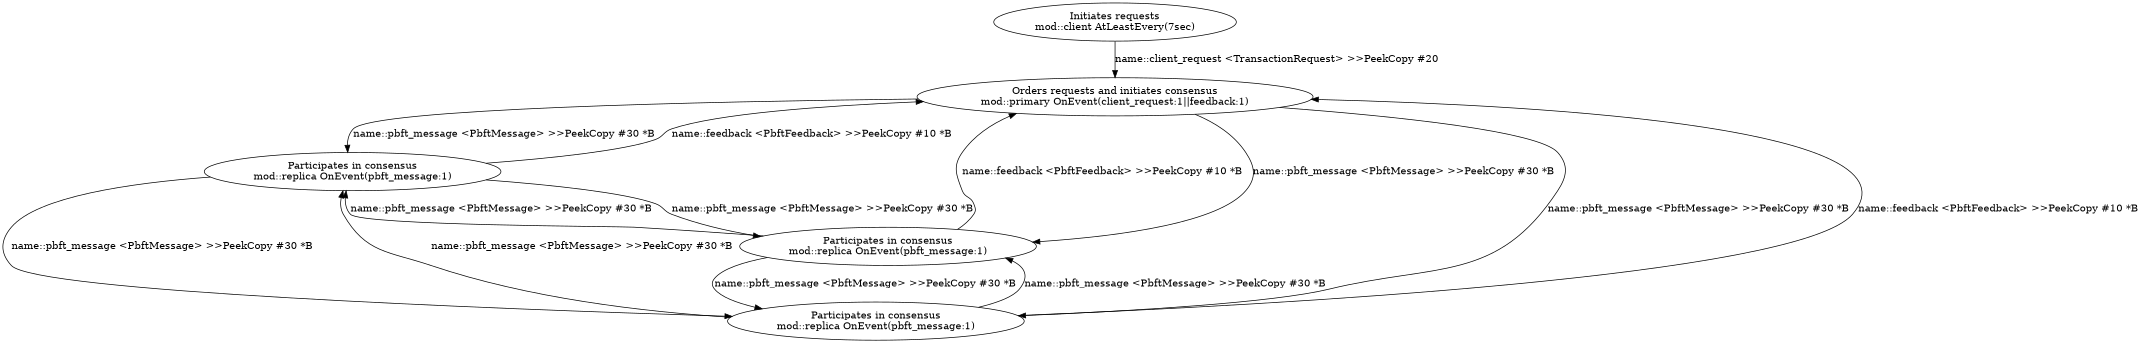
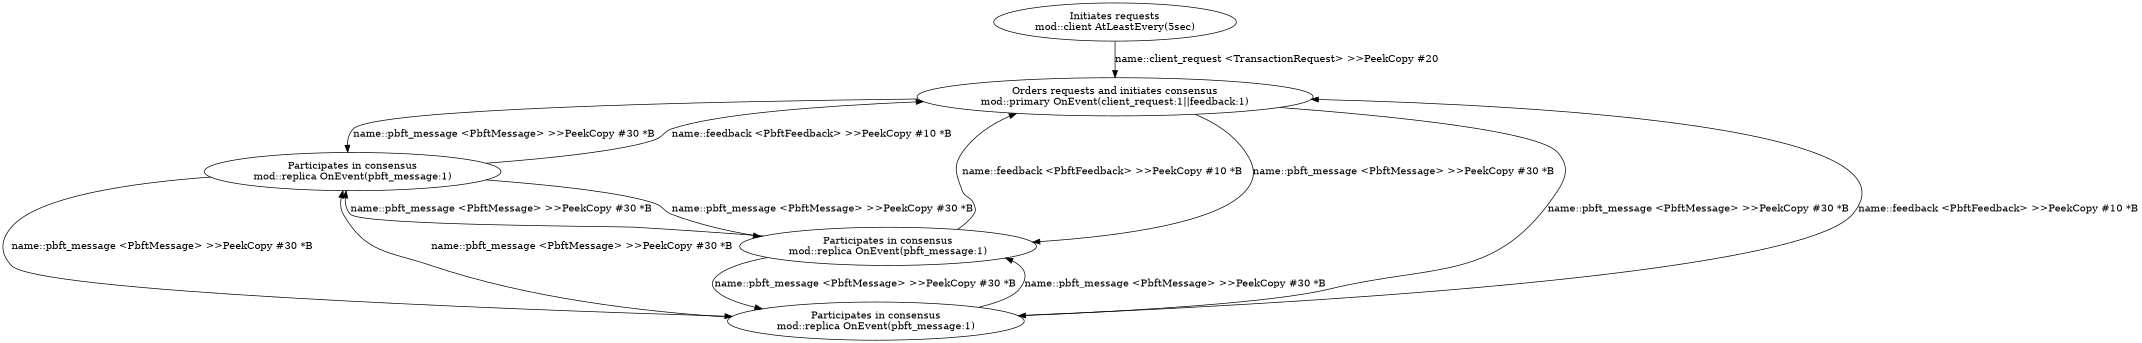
(1115, 22) -> (1115, 22)
